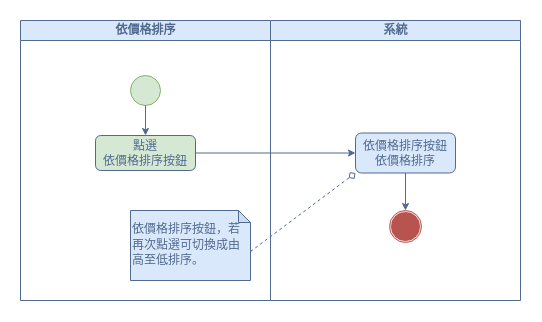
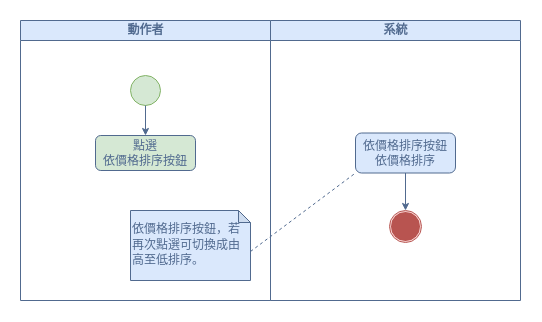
(146, 31) -> (146, 31)
(273, 153) -> none
(348, 179) -> (351, 176)
